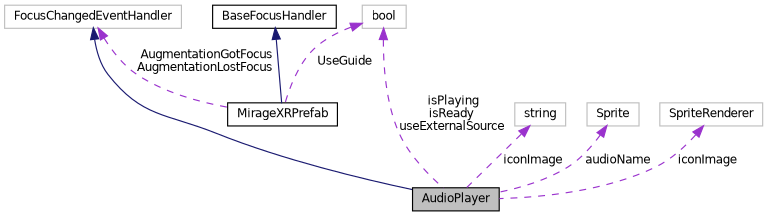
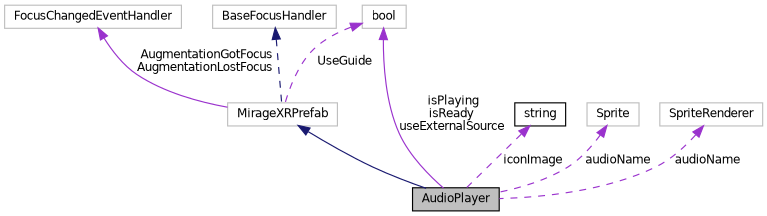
(274, 17) -> (274, 17)
(279, 71) -> (279, 71)
(158, 86) -> (158, 86)
(283, 114) -> (283, 114)
(540, 114) -> (540, 114)
(395, 122) -> (395, 122)
(235, 140) -> (365, 164)
(706, 161) -> (706, 161)
